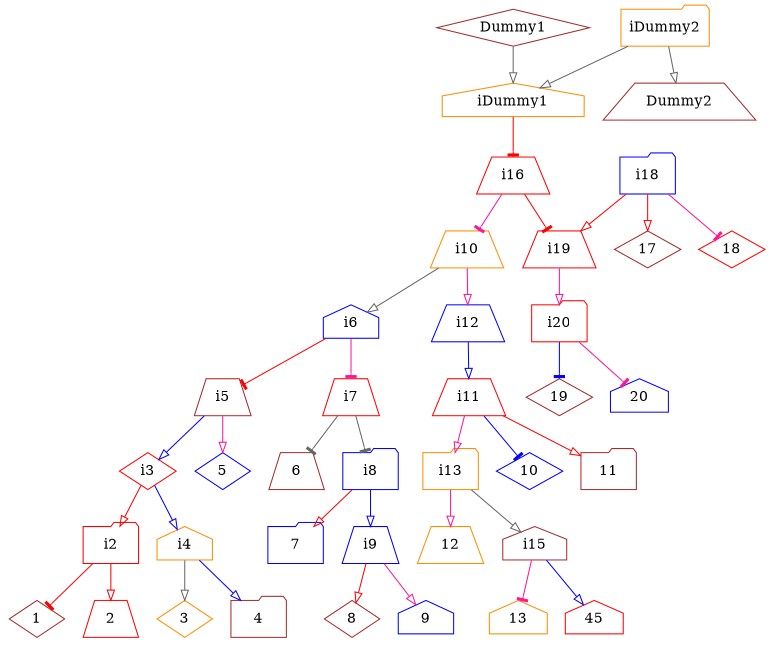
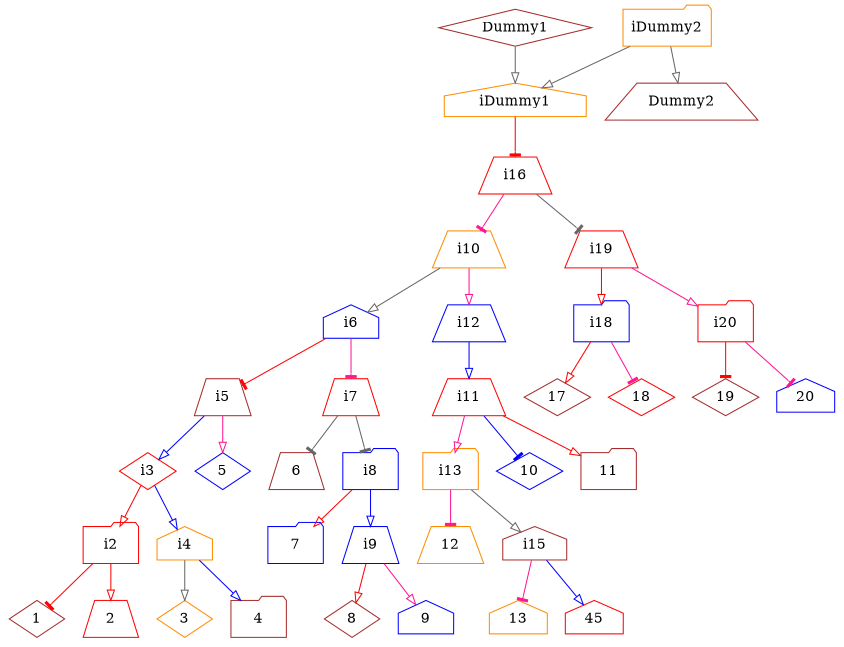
(607, 209) -> (601, 281)
(535, 210) -> (556, 211)
(559, 358) -> (726, 358)
(451, 503) -> (451, 506)
